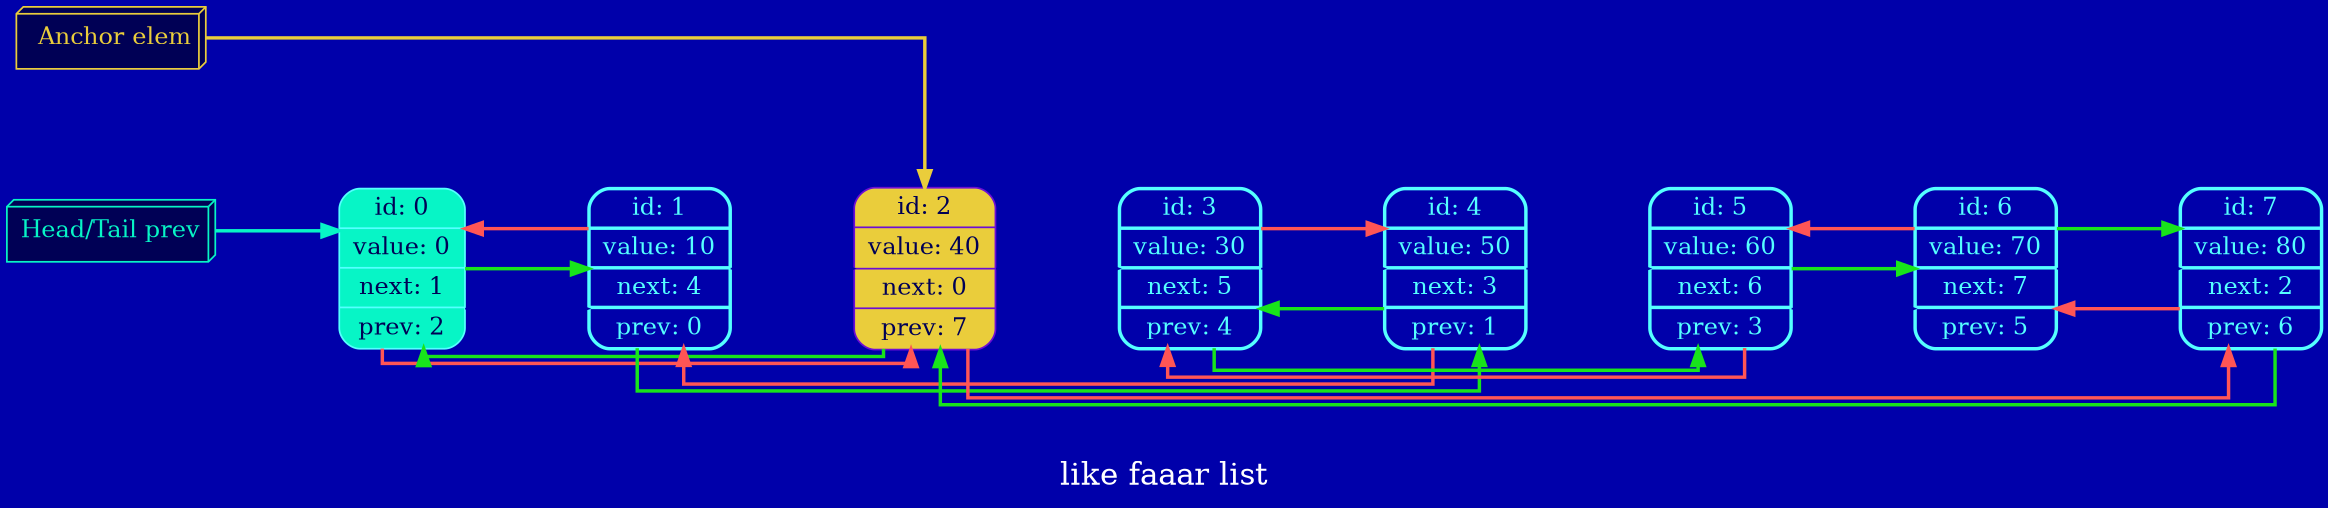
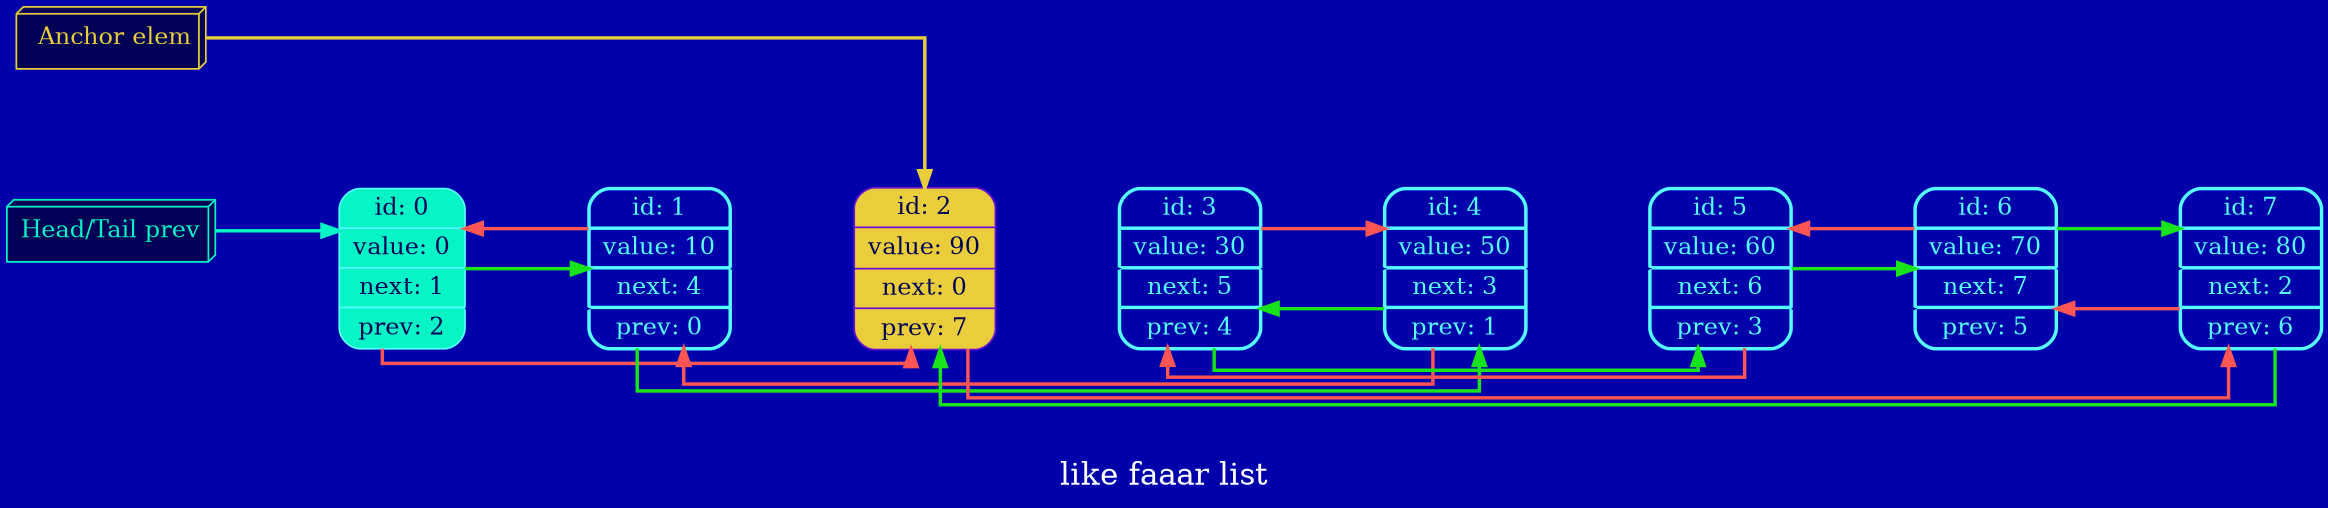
(925, 247) -> (925, 247)
(657, 356) -> none
